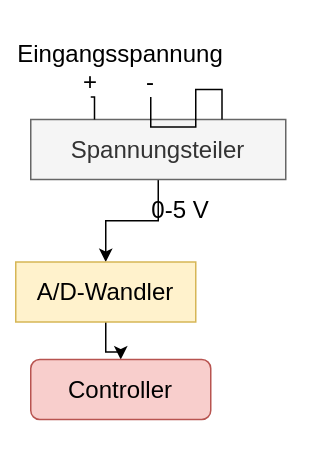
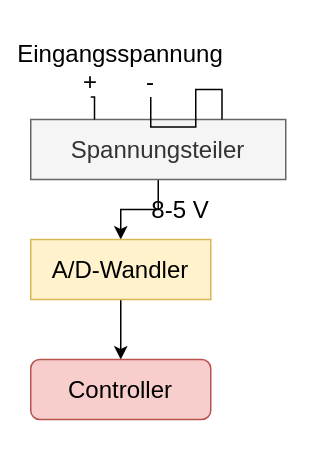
(181, 209) -> (181, 209)
(106, 292) -> (121, 269)
